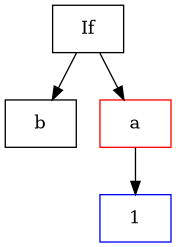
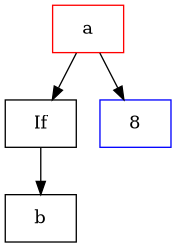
(109, 70) -> (67, 70)
(135, 218) -> (135, 124)
